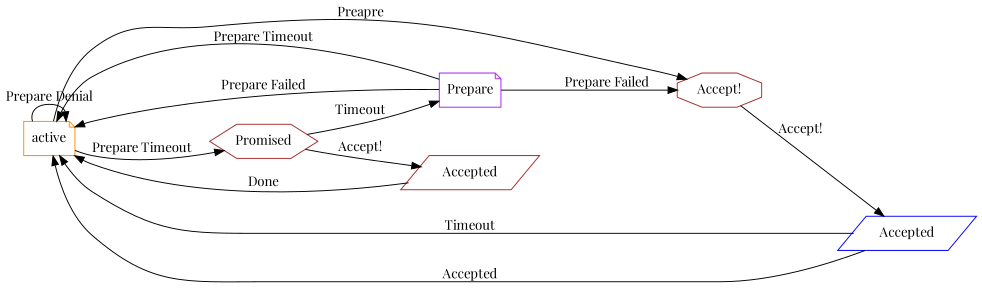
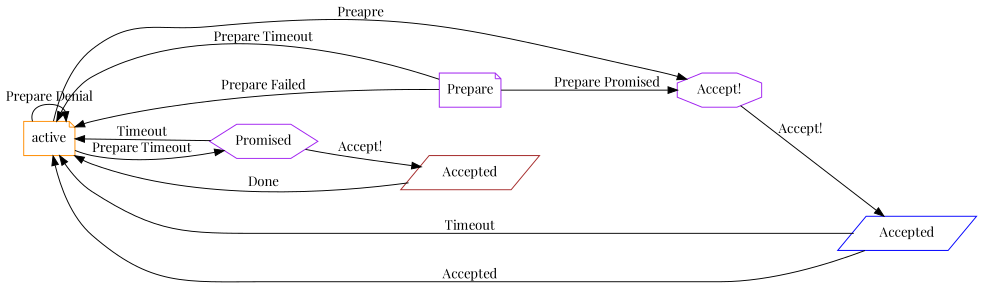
(607, 83) -> (607, 83)
(719, 90) -> (719, 90)
(369, 122) -> (148, 140)
(264, 141) -> (264, 141)
